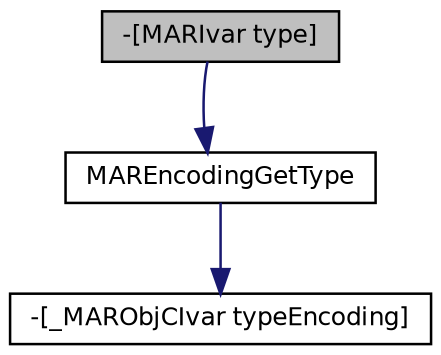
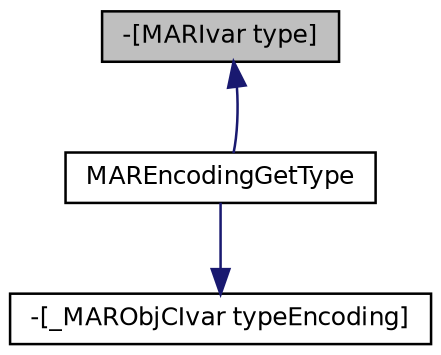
(204, 95) -> (237, 120)
